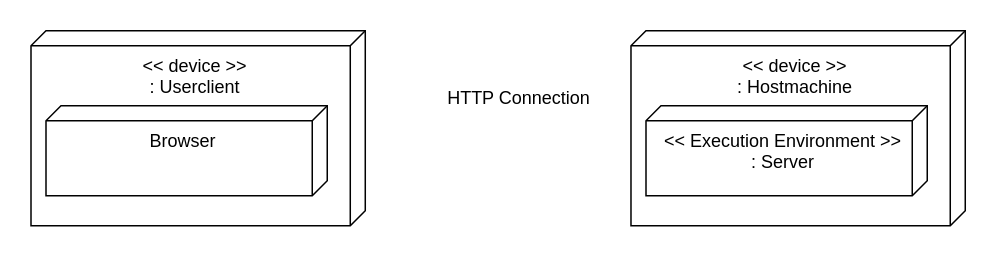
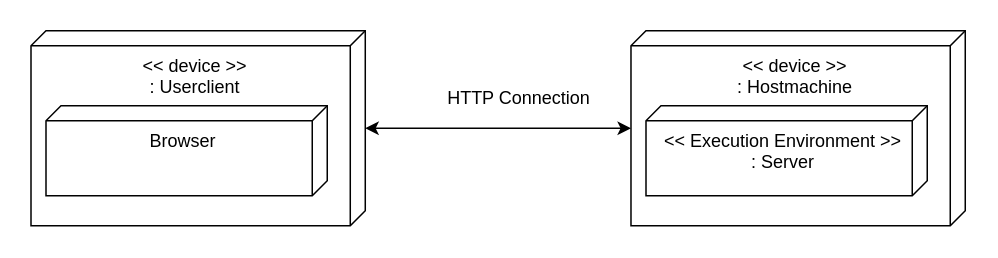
none -> (498, 128)
